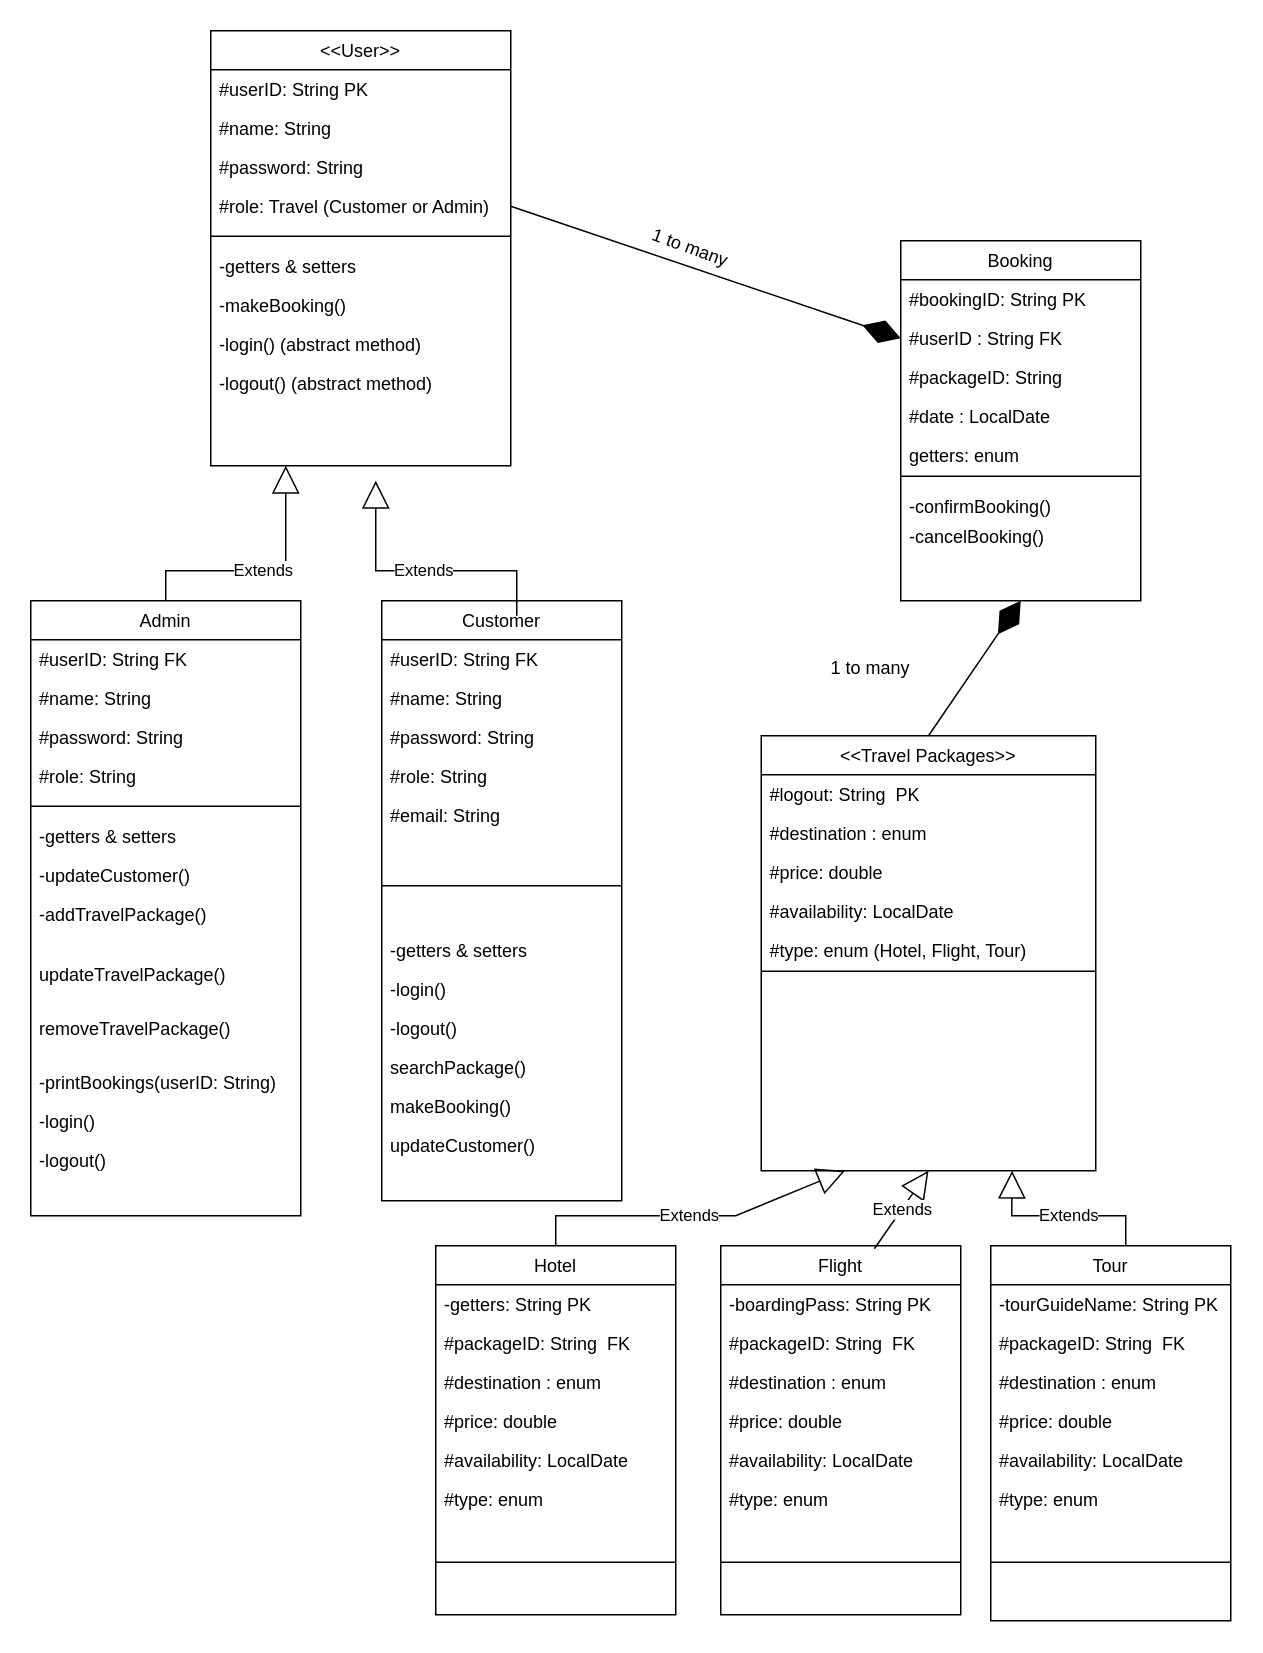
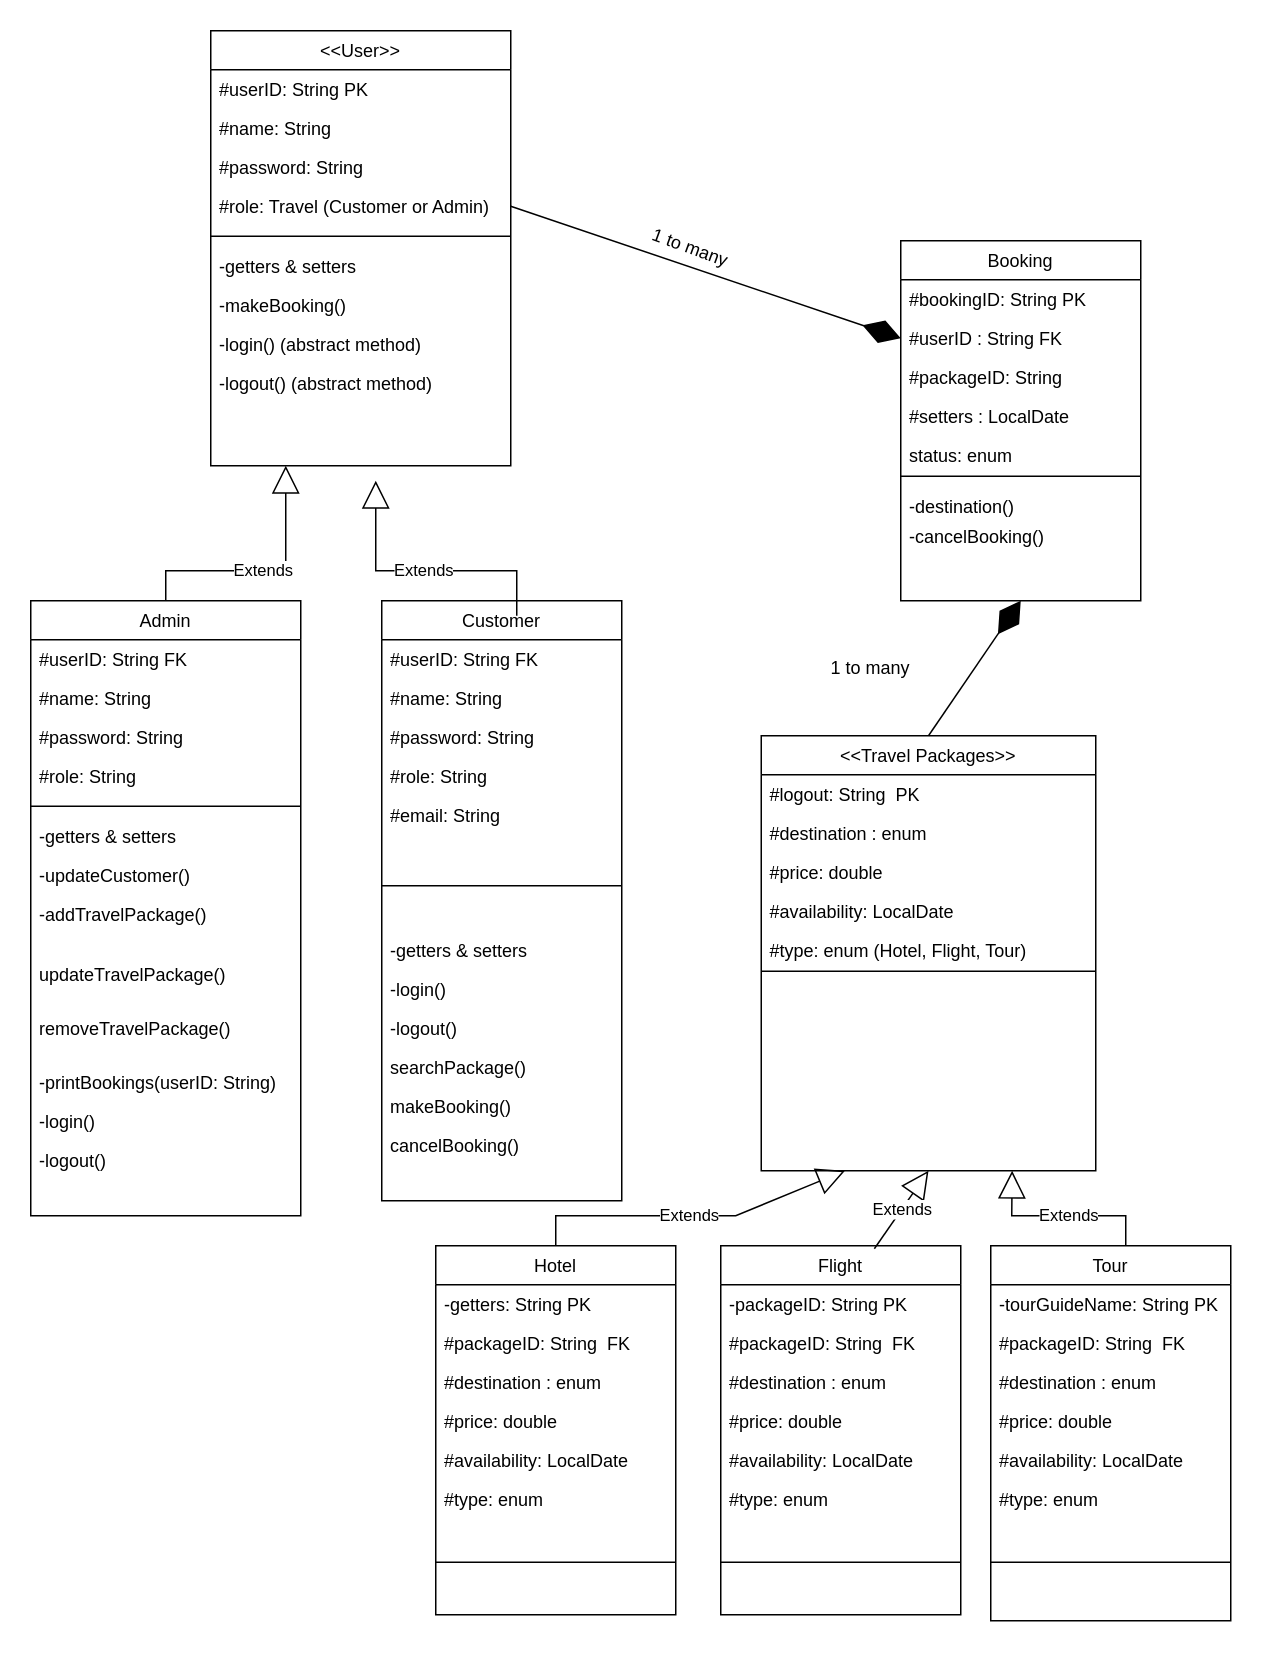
(985, 417) -> (1000, 417)
(970, 456) -> (965, 456)
(990, 507) -> (975, 507)
(471, 1146) -> (461, 1146)
(838, 1305) -> (825, 1305)
